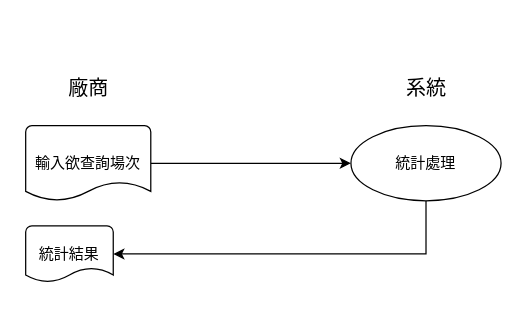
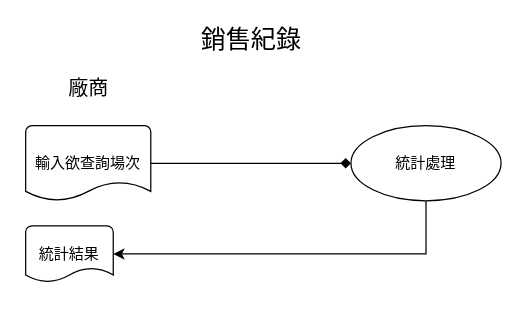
none -> (251, 38)
(426, 88) -> none
(341, 163) -> (340, 163)
